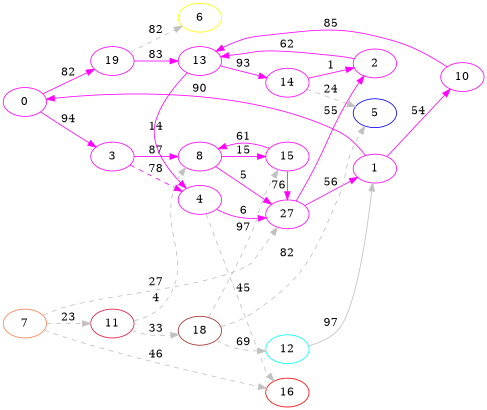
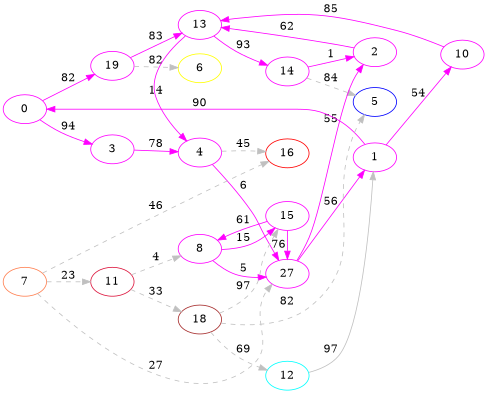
(331, 90) -> (331, 78)
(152, 157) -> none
(152, 176) -> (152, 151)
